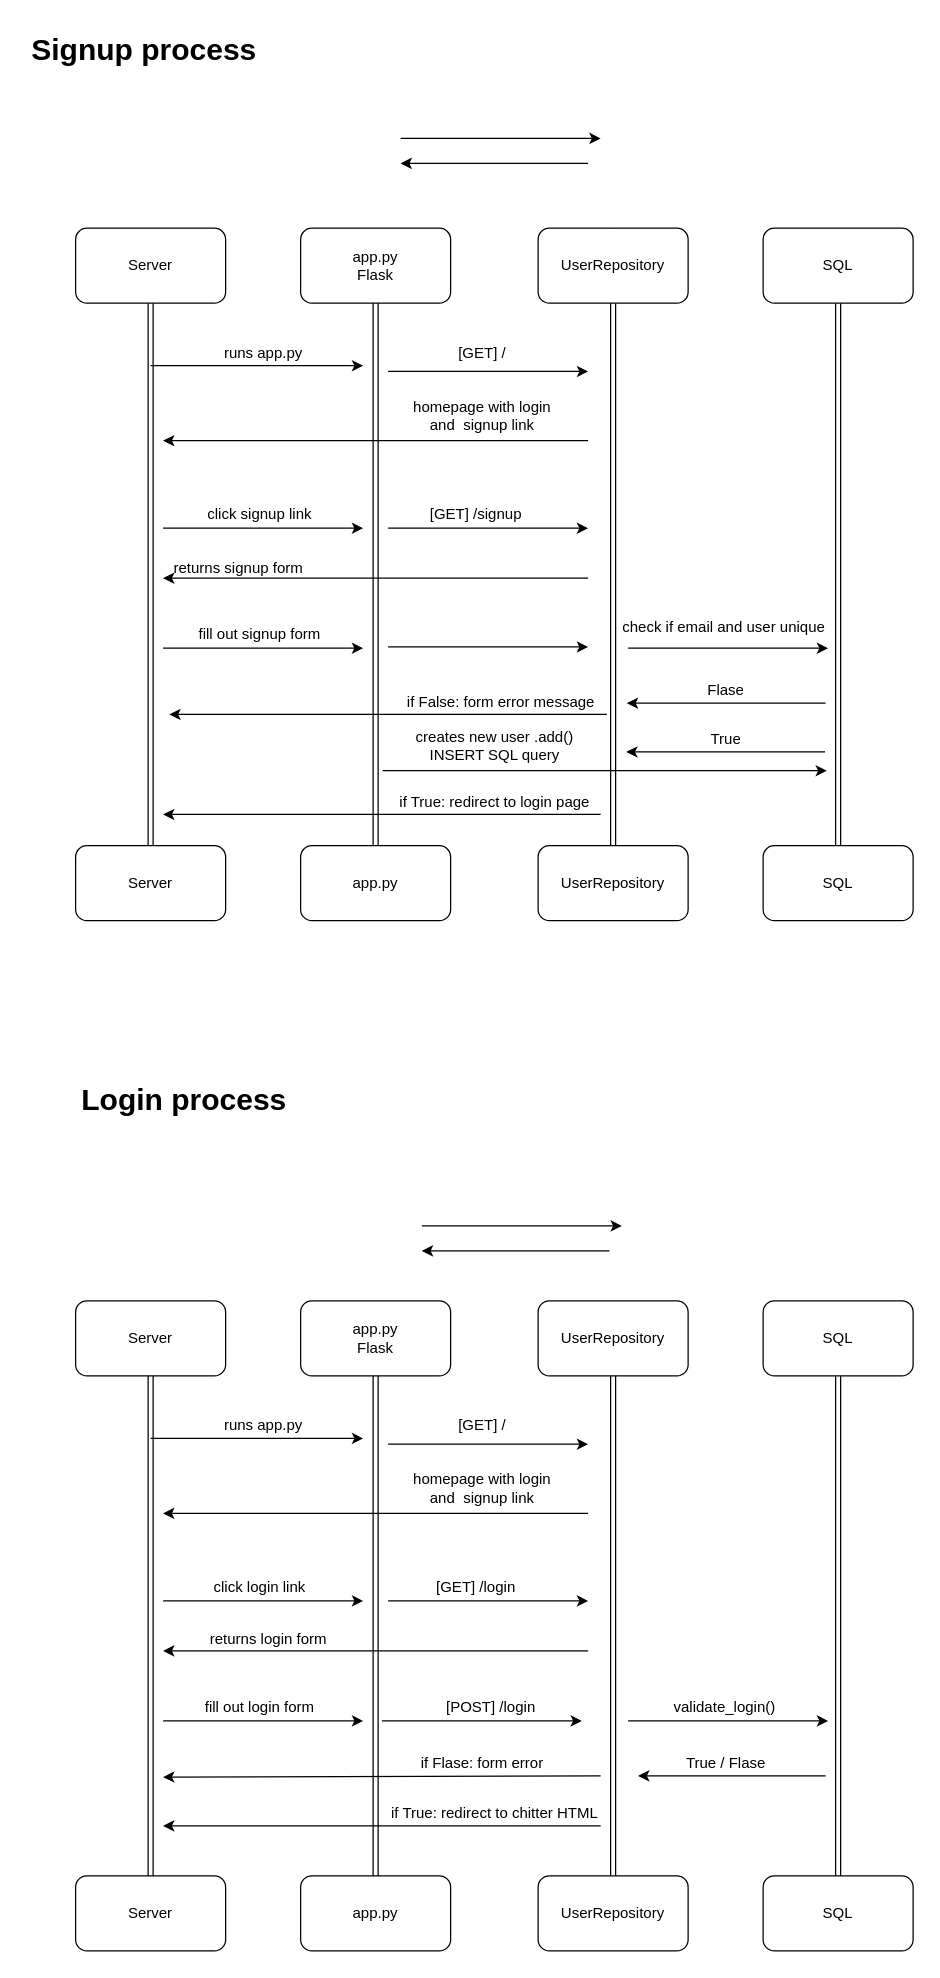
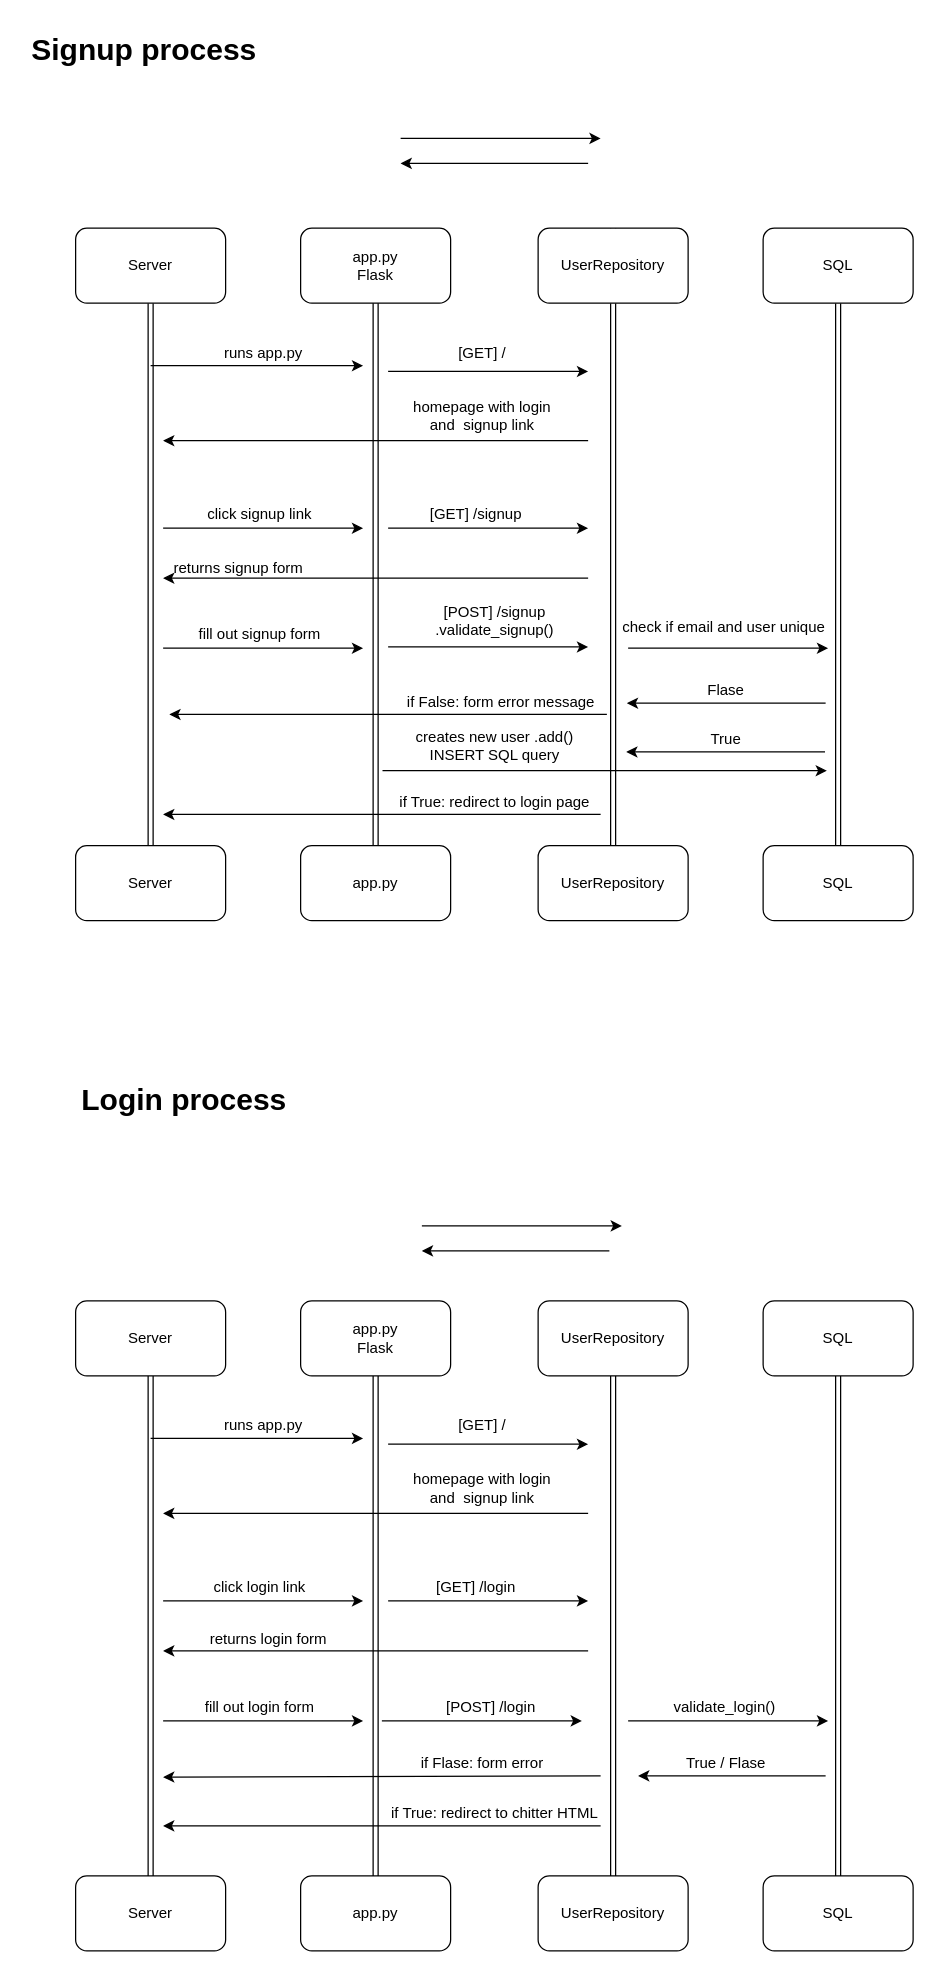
none -> (494, 620)
